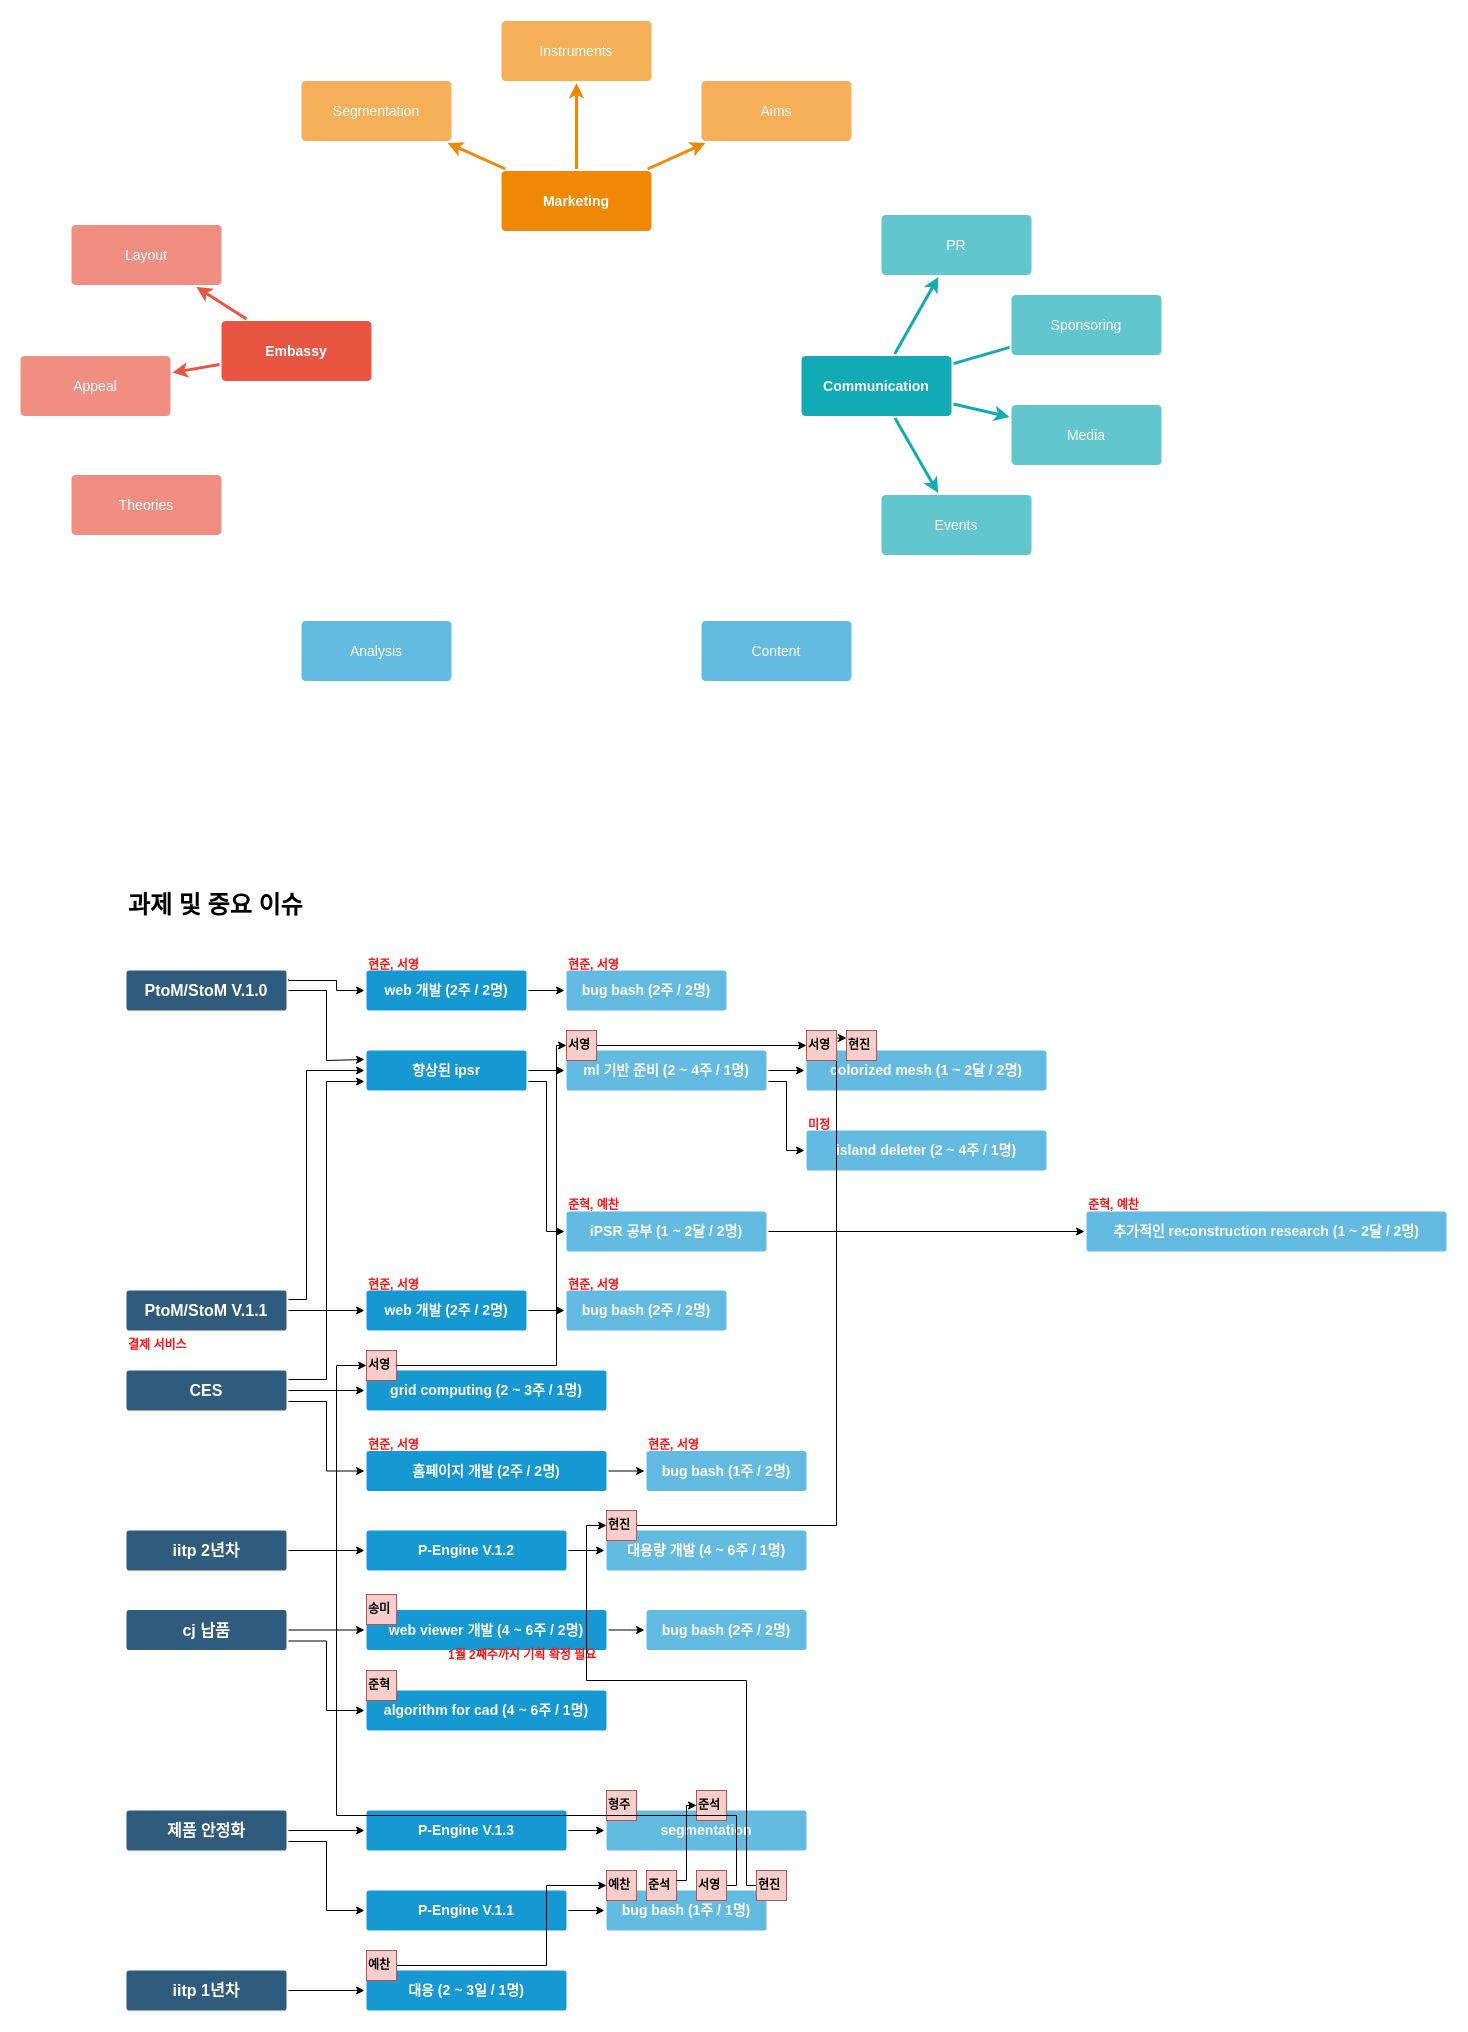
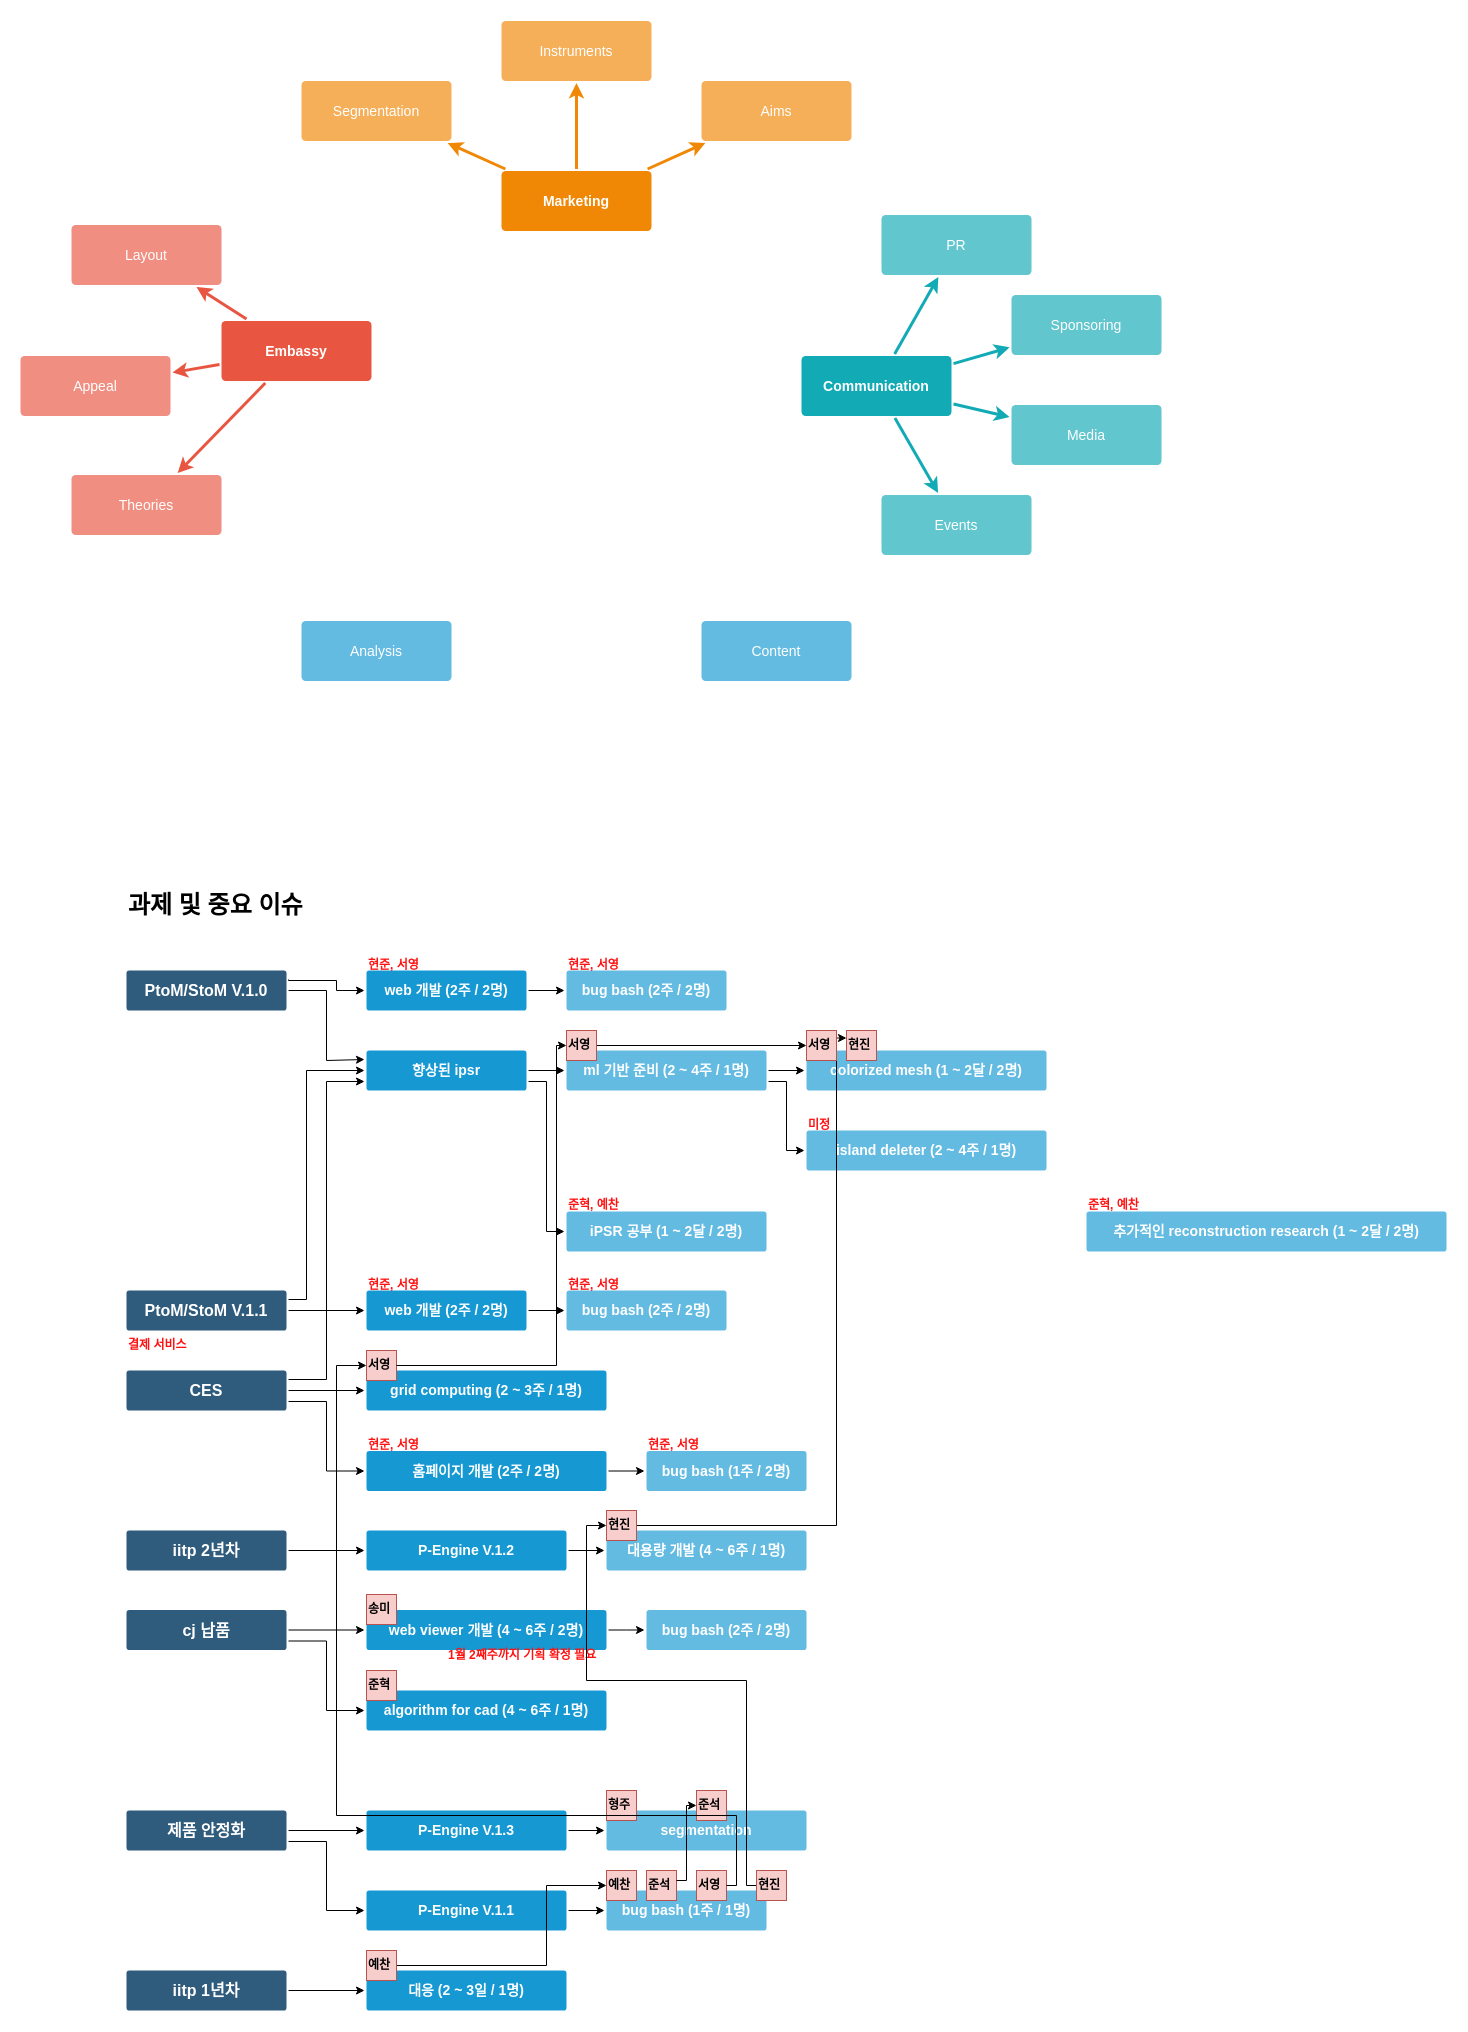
(1002, 350) -> (997, 351)
none -> (225, 424)
(923, 1232) -> none
